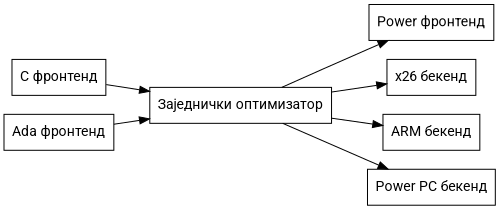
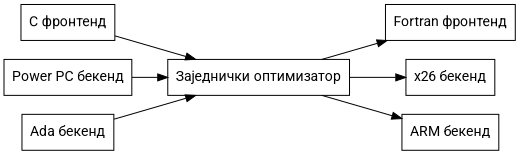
(431, 22) -> (450, 22)
(59, 132) -> (68, 132)
(331, 144) -> (145, 77)
